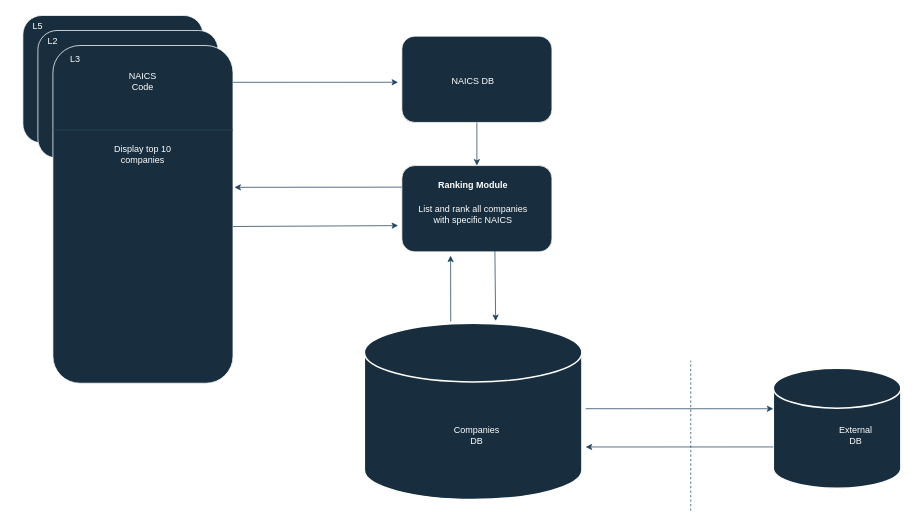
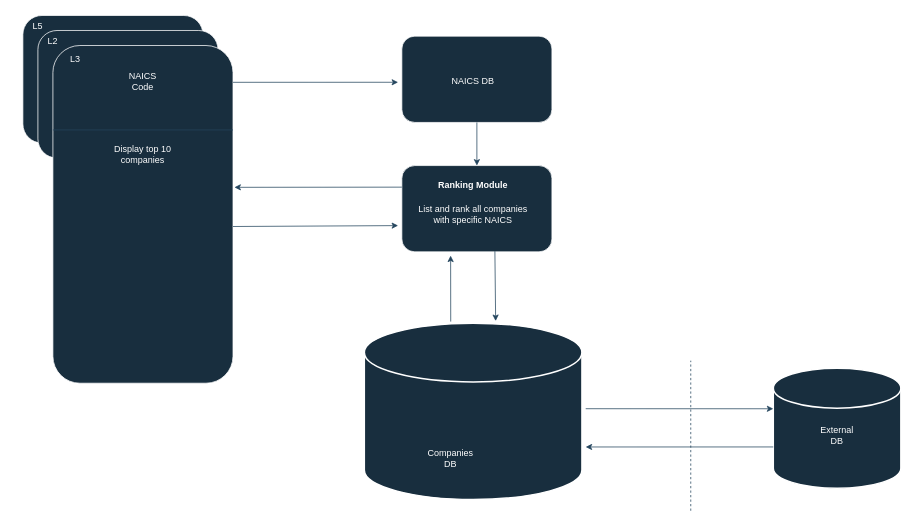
(477, 435) -> (450, 458)
(855, 435) -> (837, 435)
